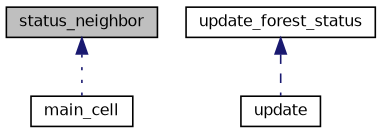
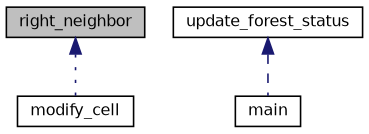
(82, 22) -> (76, 22)
(82, 111) -> (76, 111)
(281, 111) -> (268, 111)
